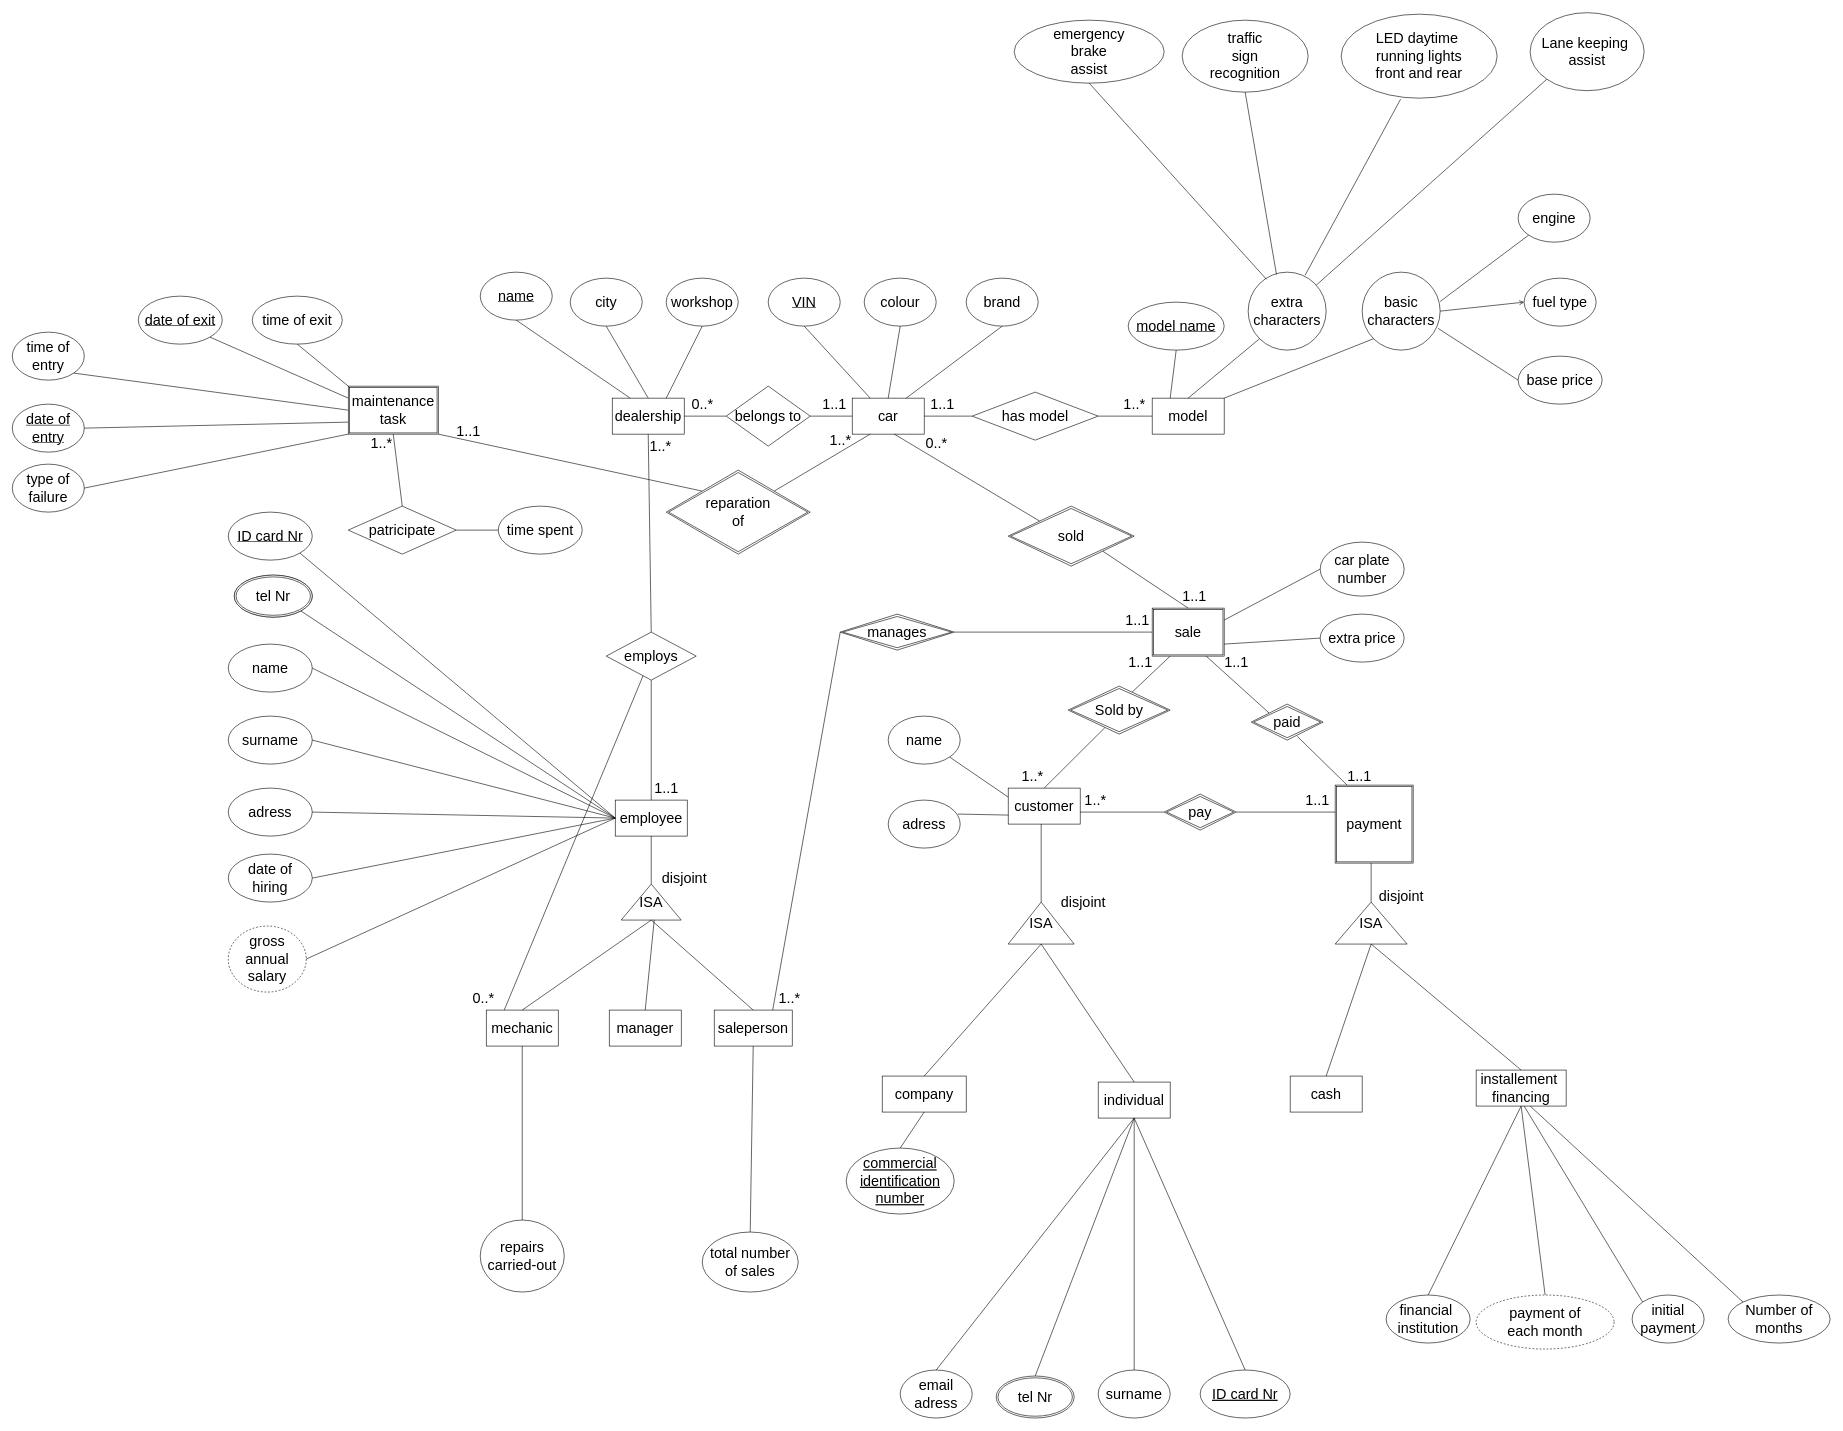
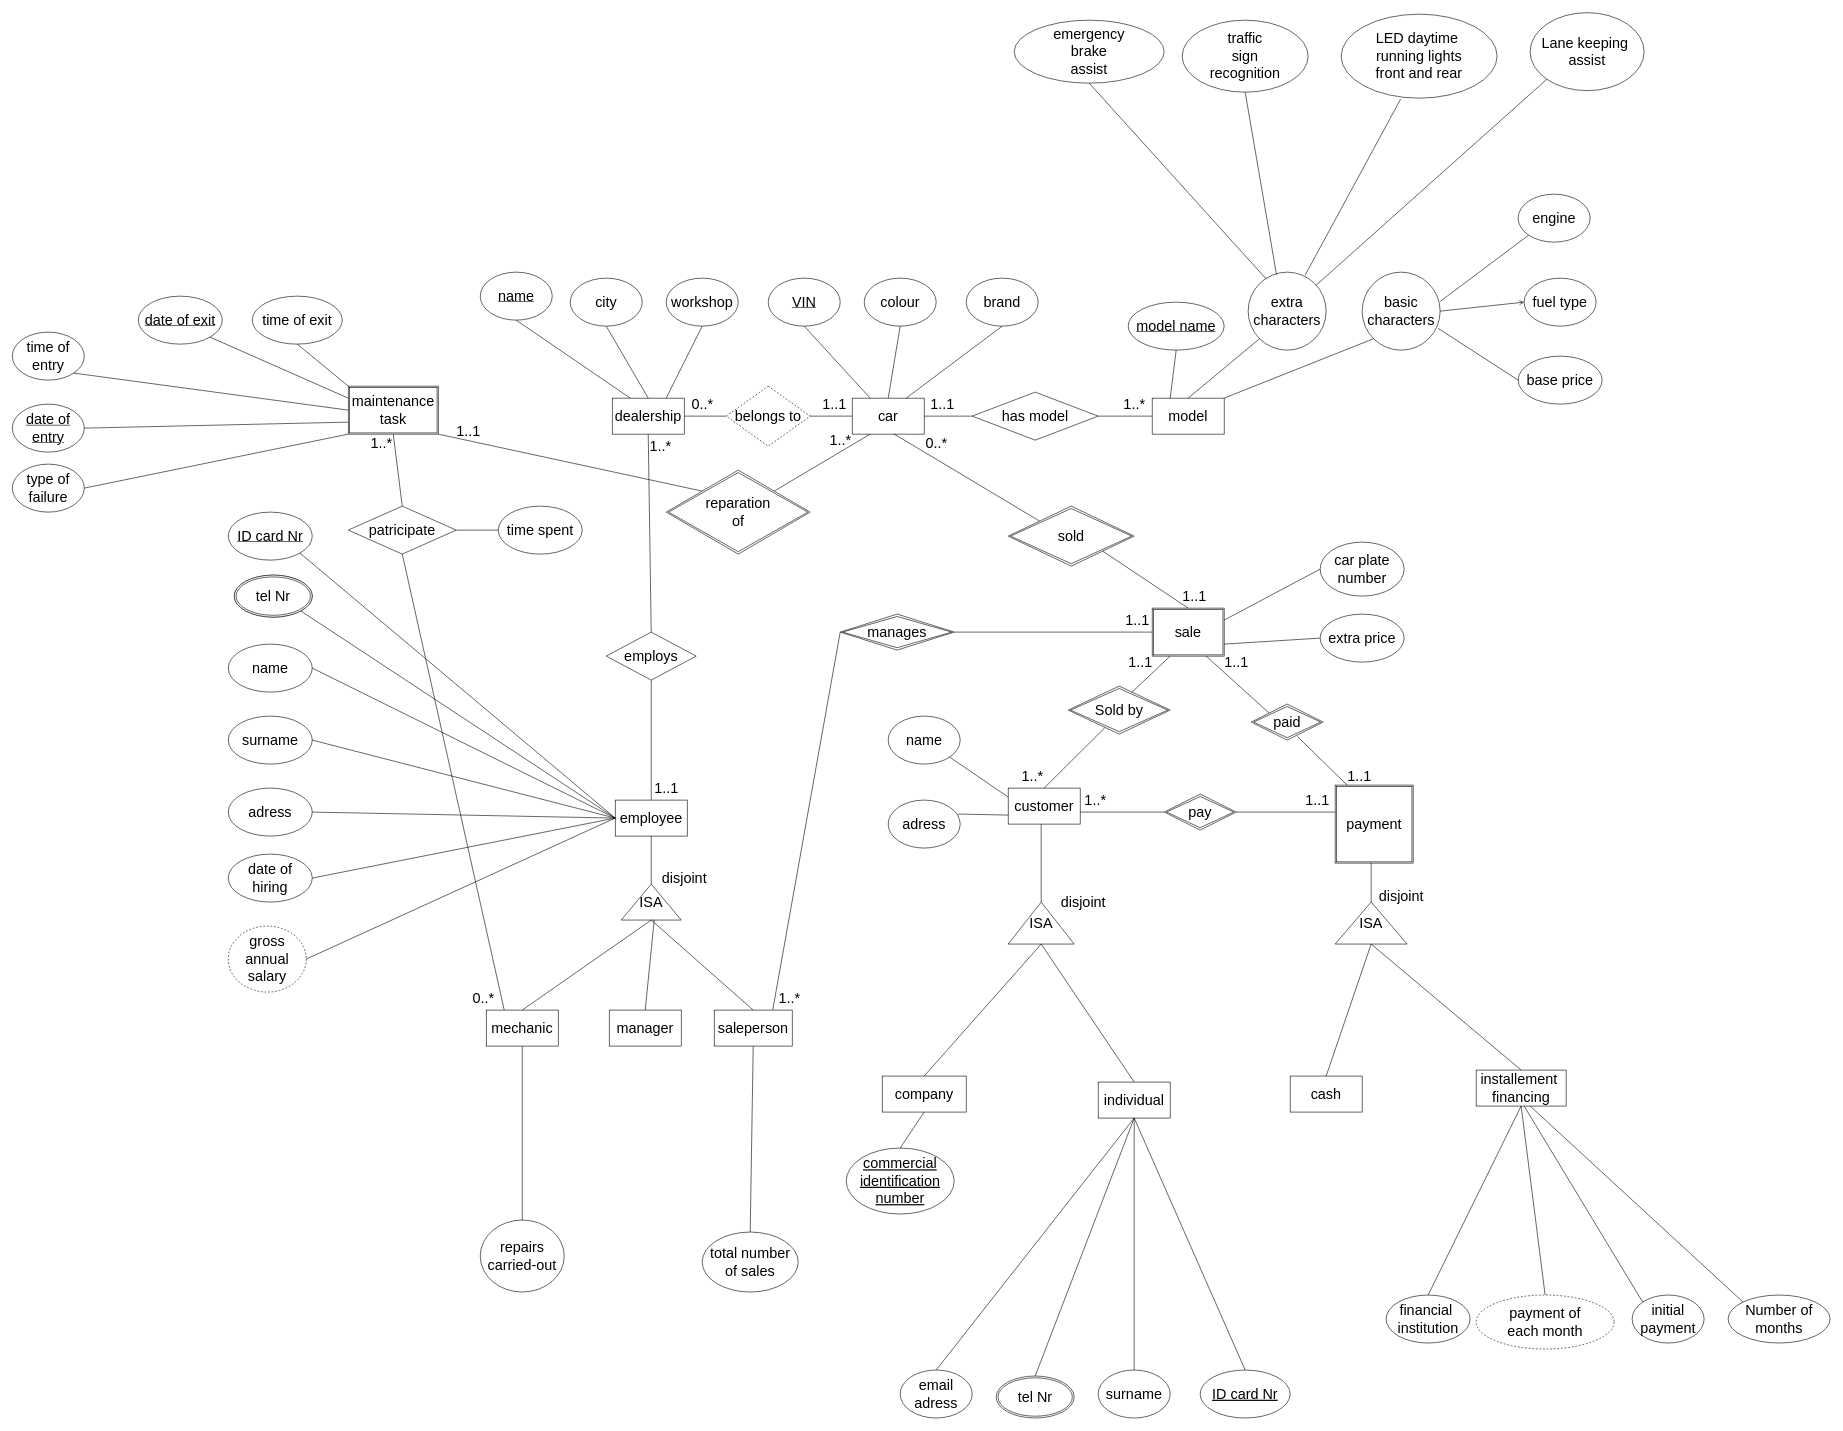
(768, 416) -> (768, 416)
(547, 908) -> (453, 783)
